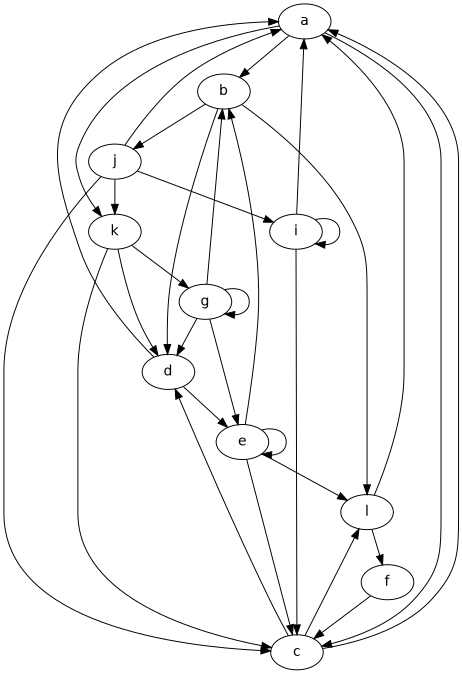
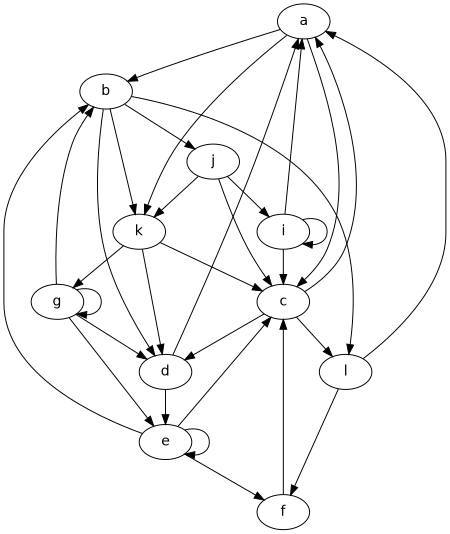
(187, 75) -> none
none -> (122, 157)
(304, 477) -> (220, 475)
